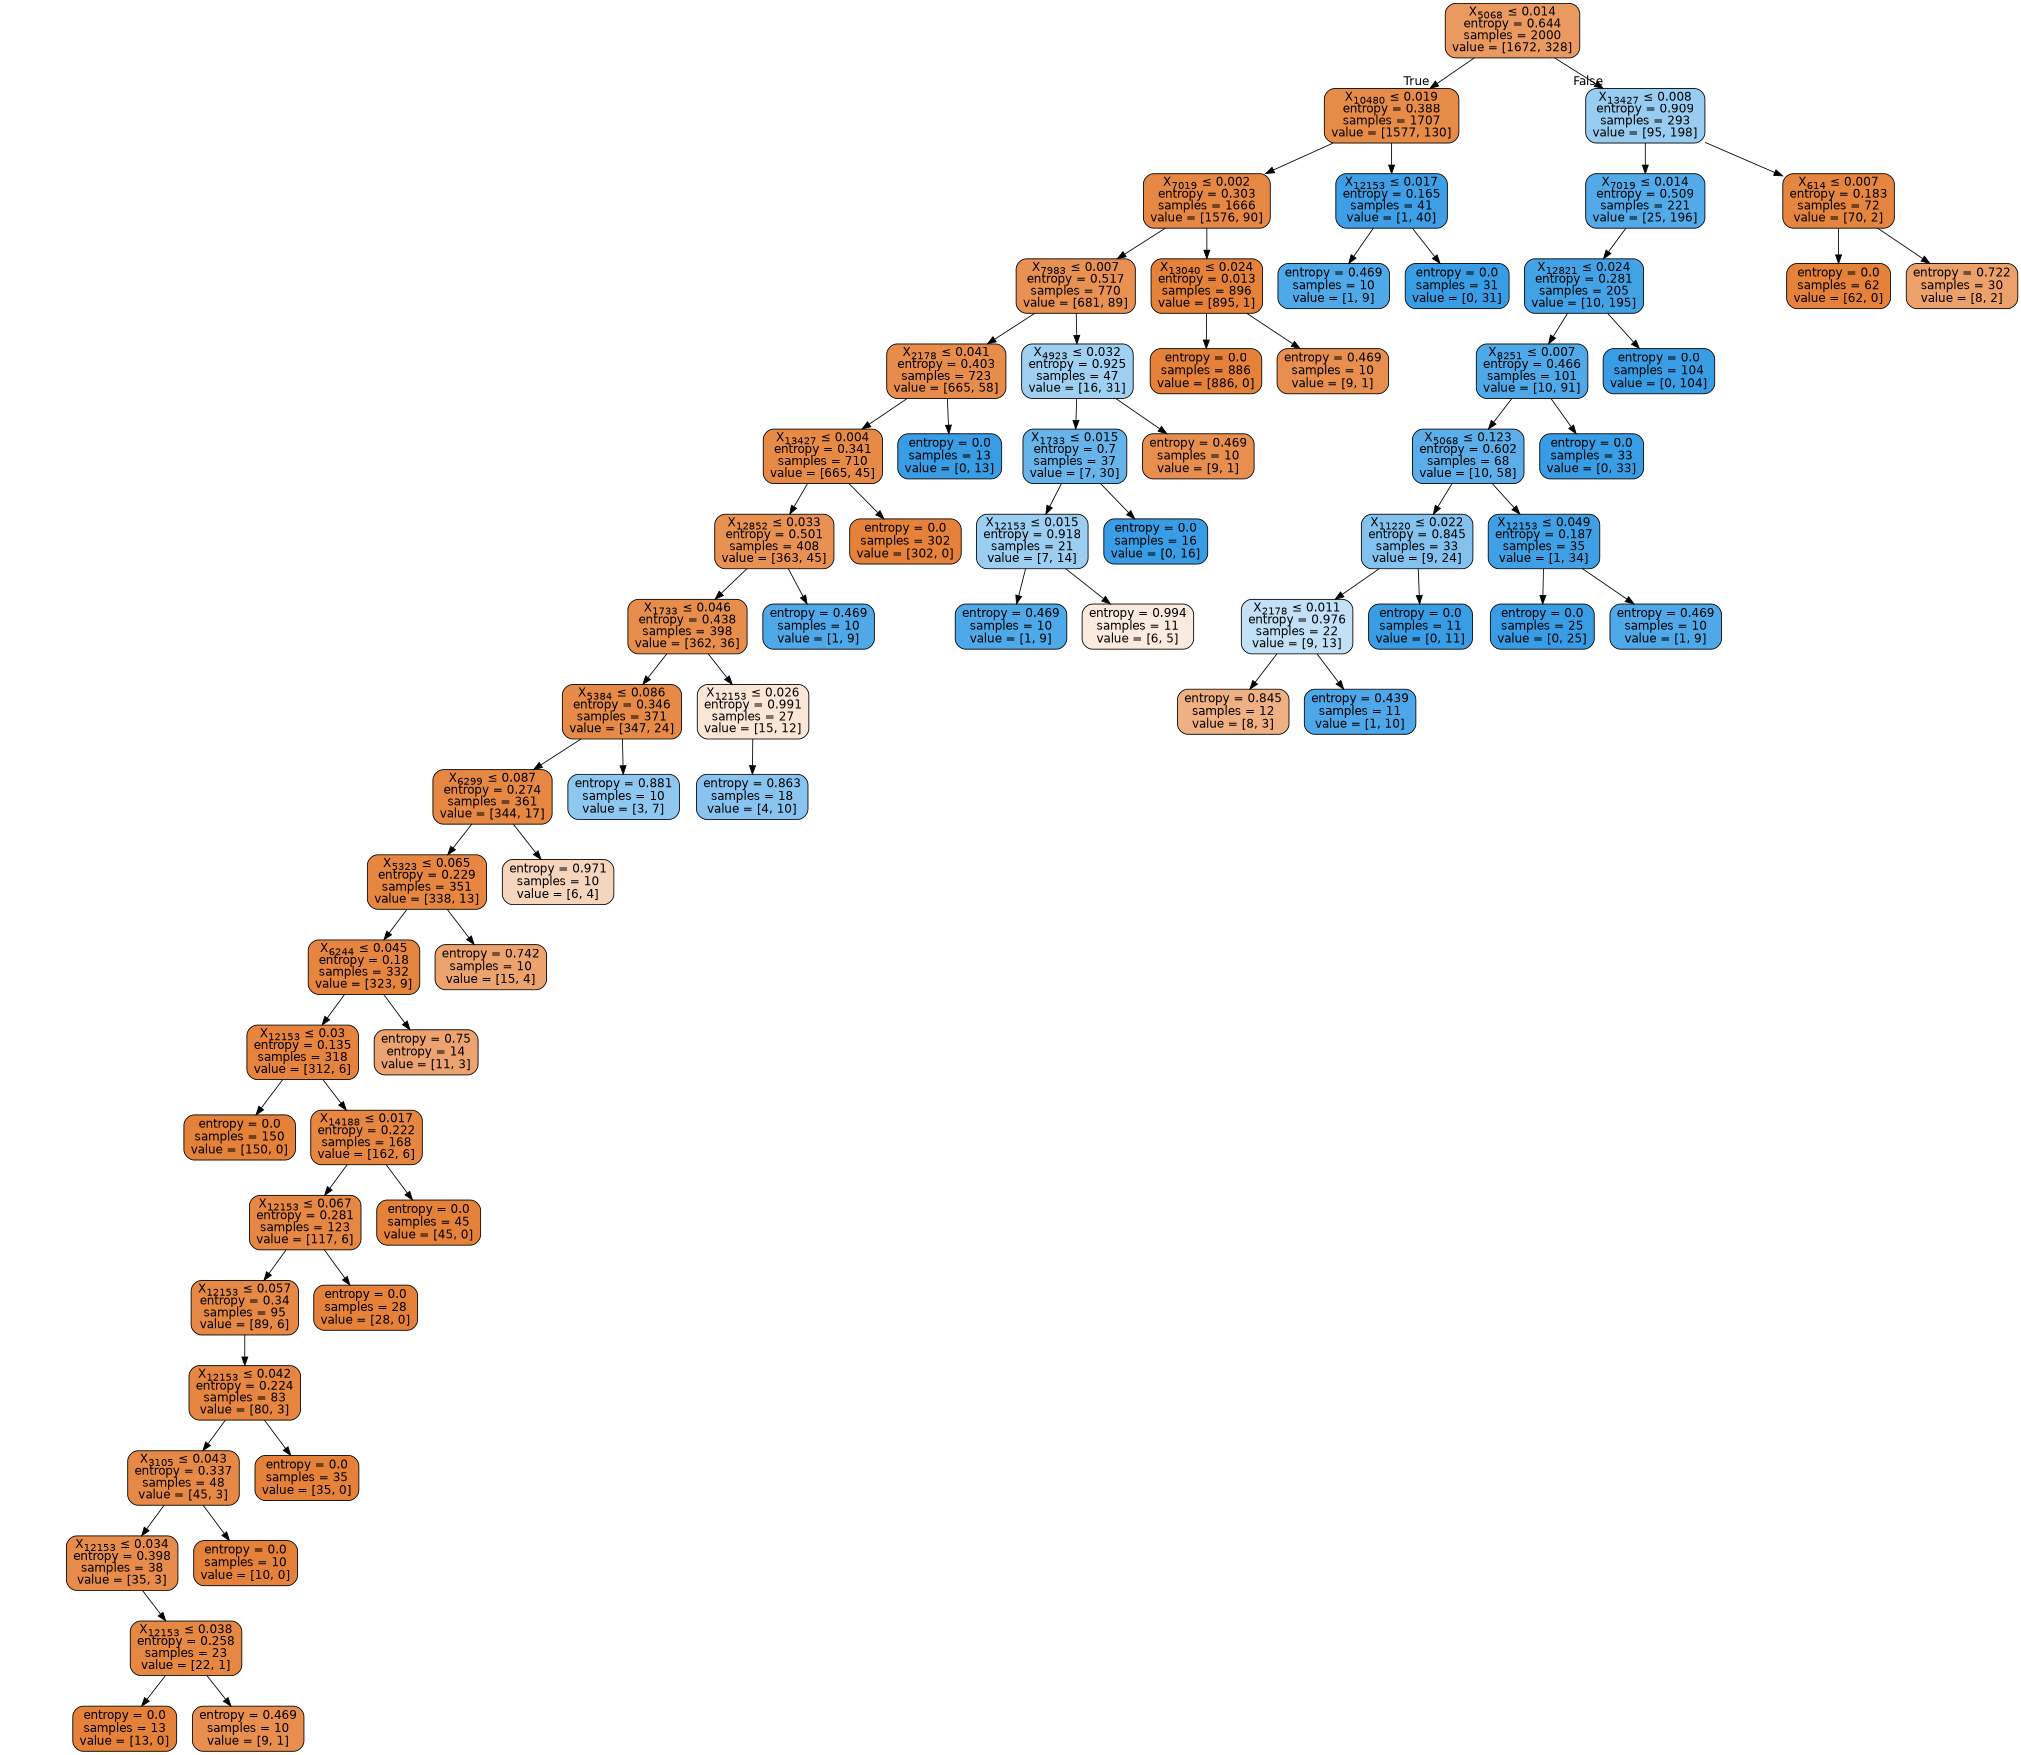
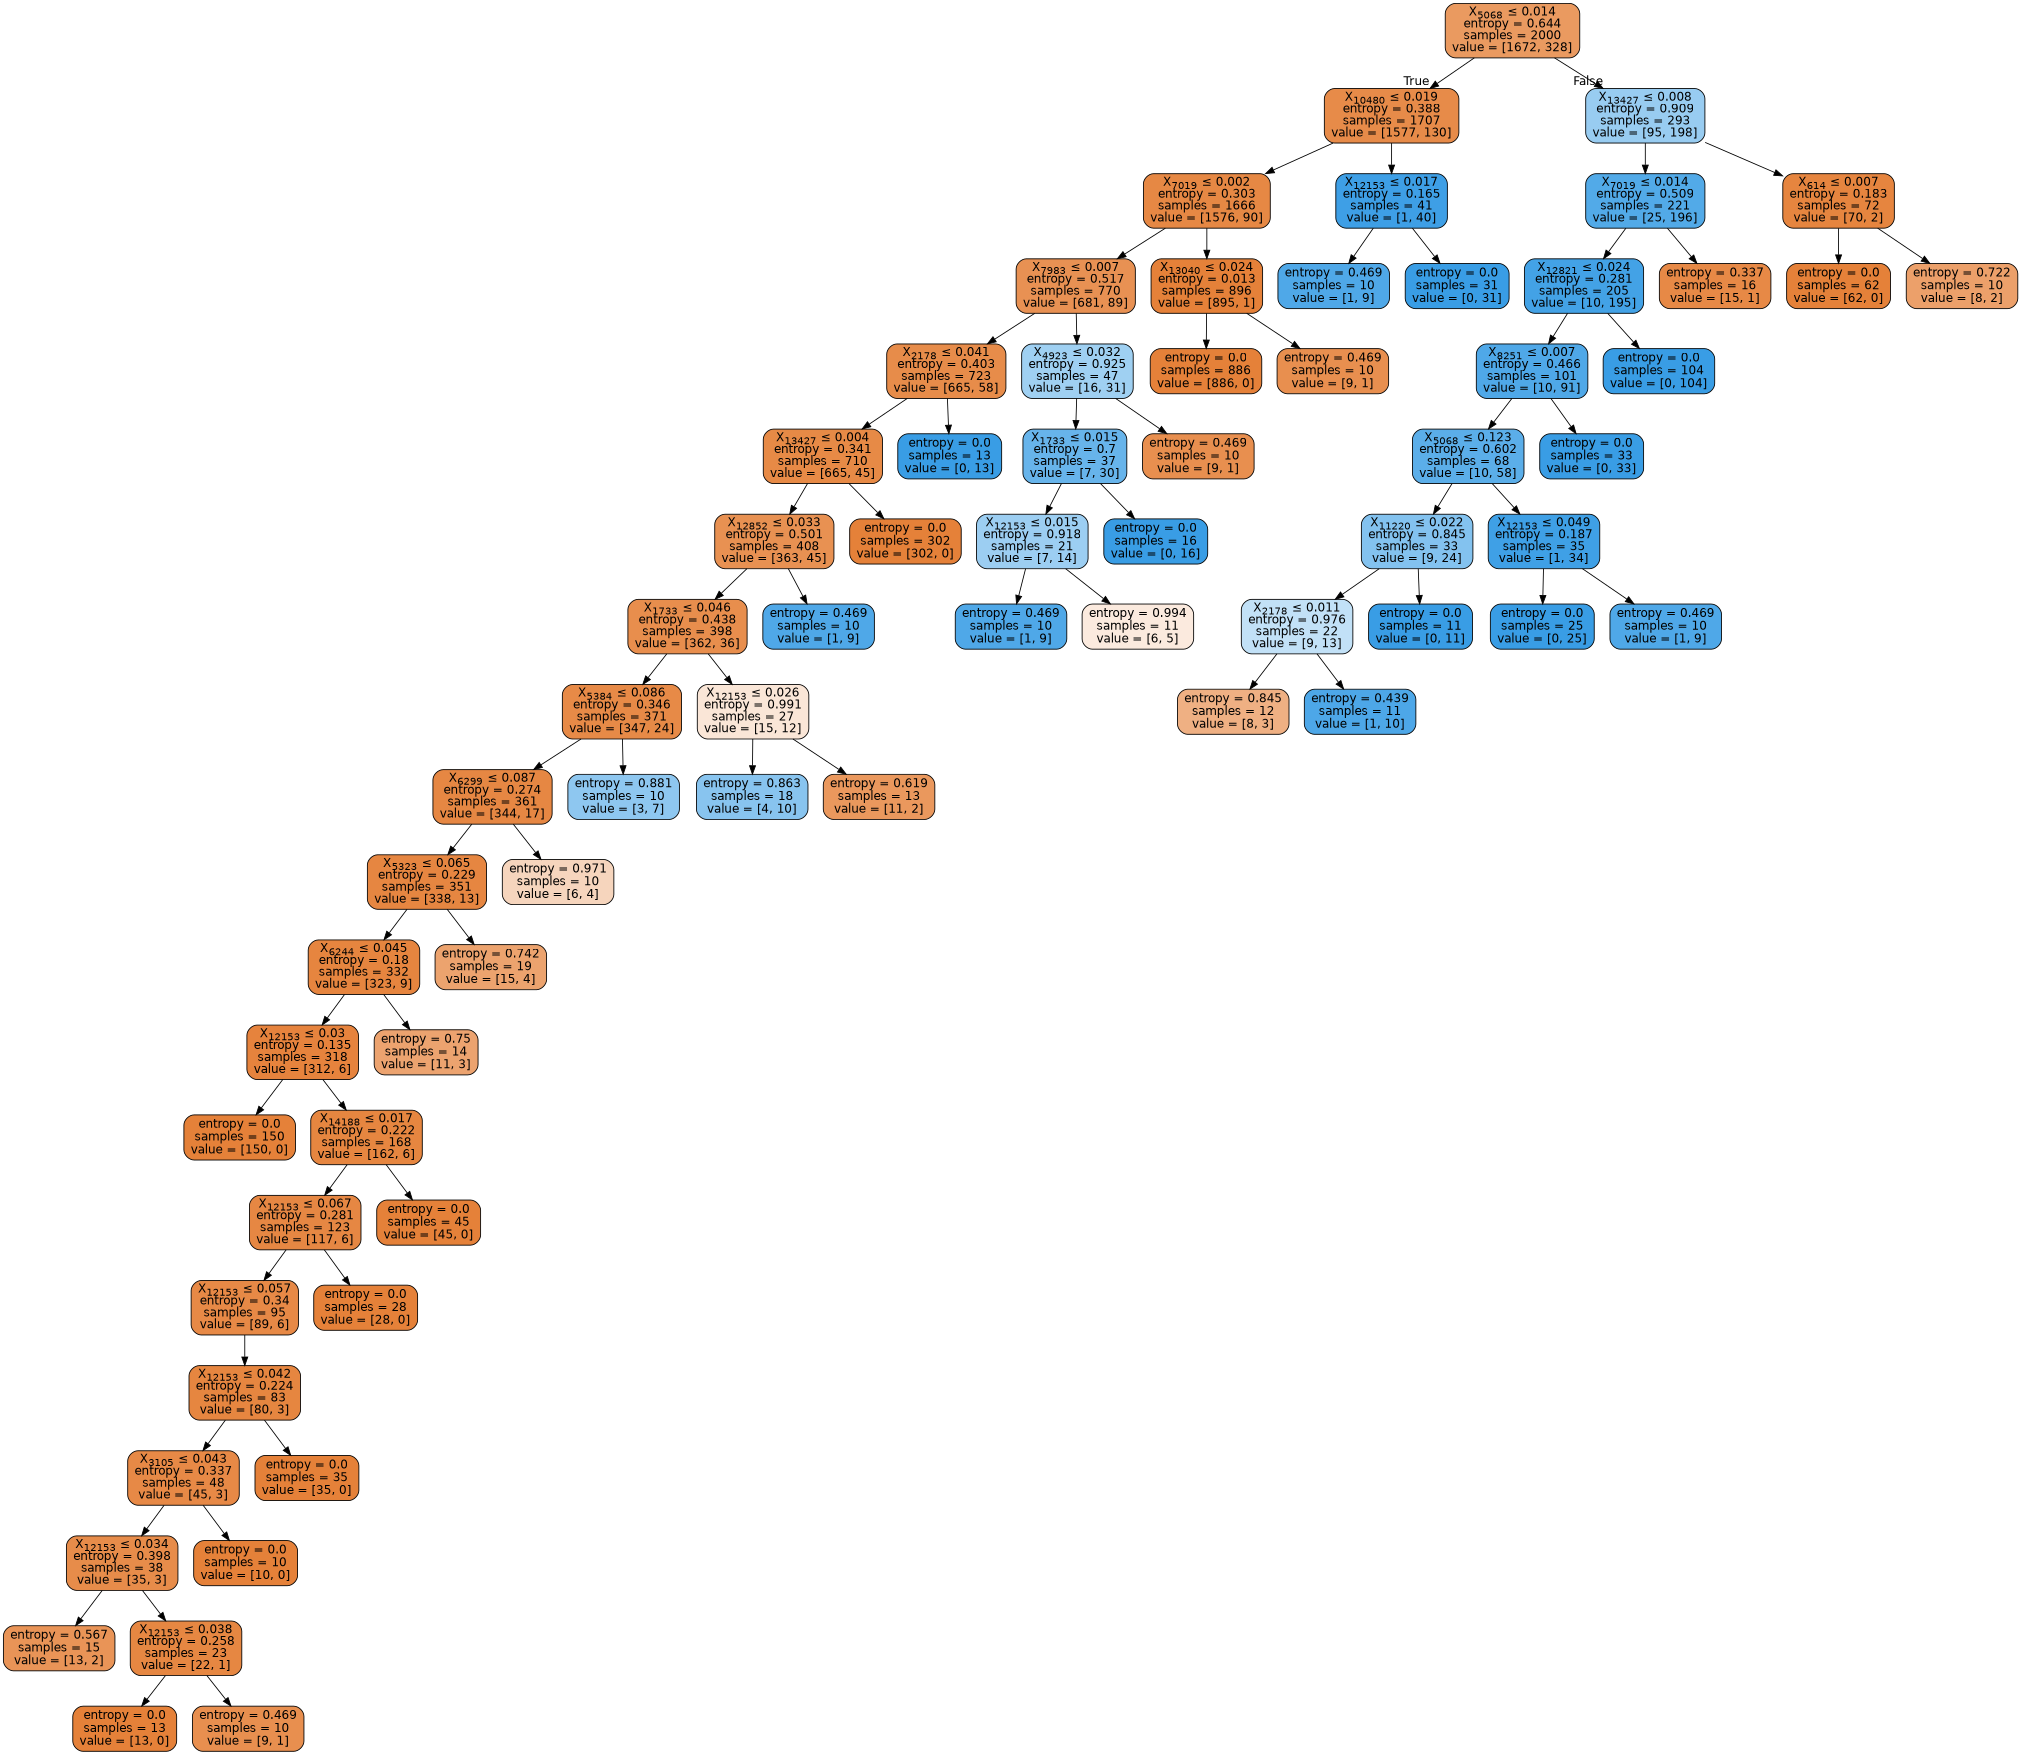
none -> (1715, 286)
(1962, 286) -> (1962, 286)
none -> (879, 797)
(491, 967) -> (491, 967)
(426, 1052) -> (426, 1052)
none -> (59, 1648)
